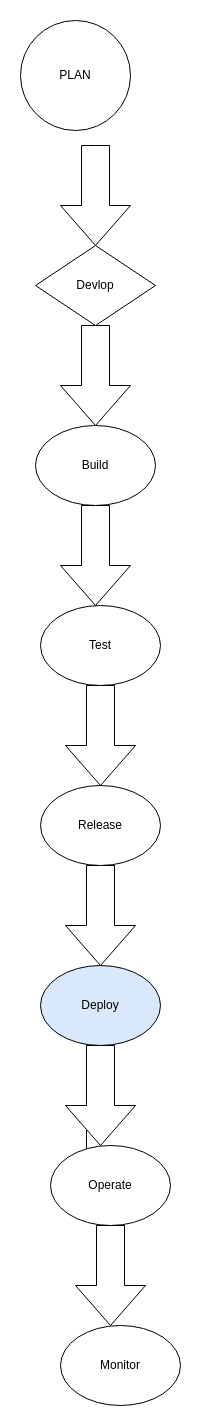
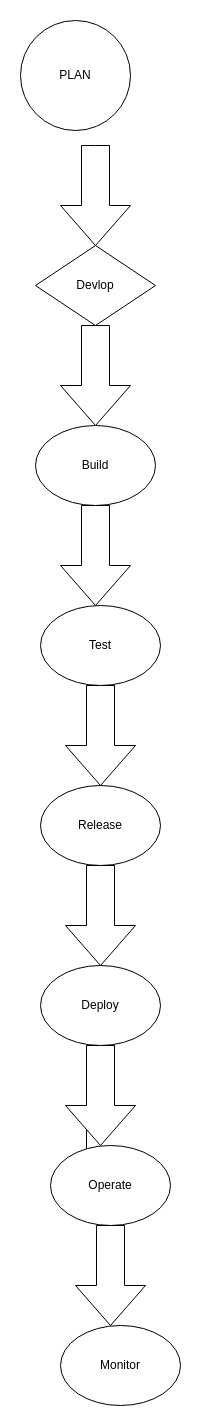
(101, 1006) -> (101, 1006)
